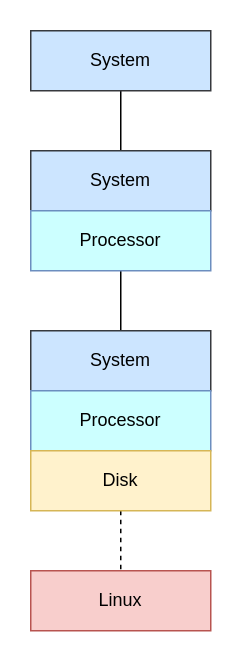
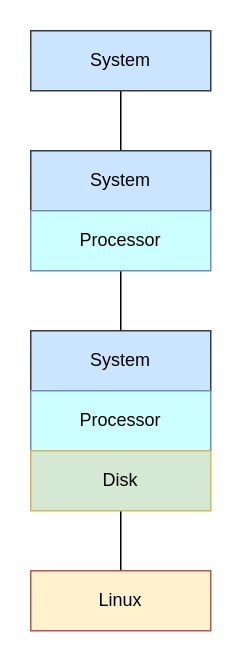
(121, 481) -> (121, 481)
(121, 542) -> (121, 542)
(121, 601) -> (121, 601)
